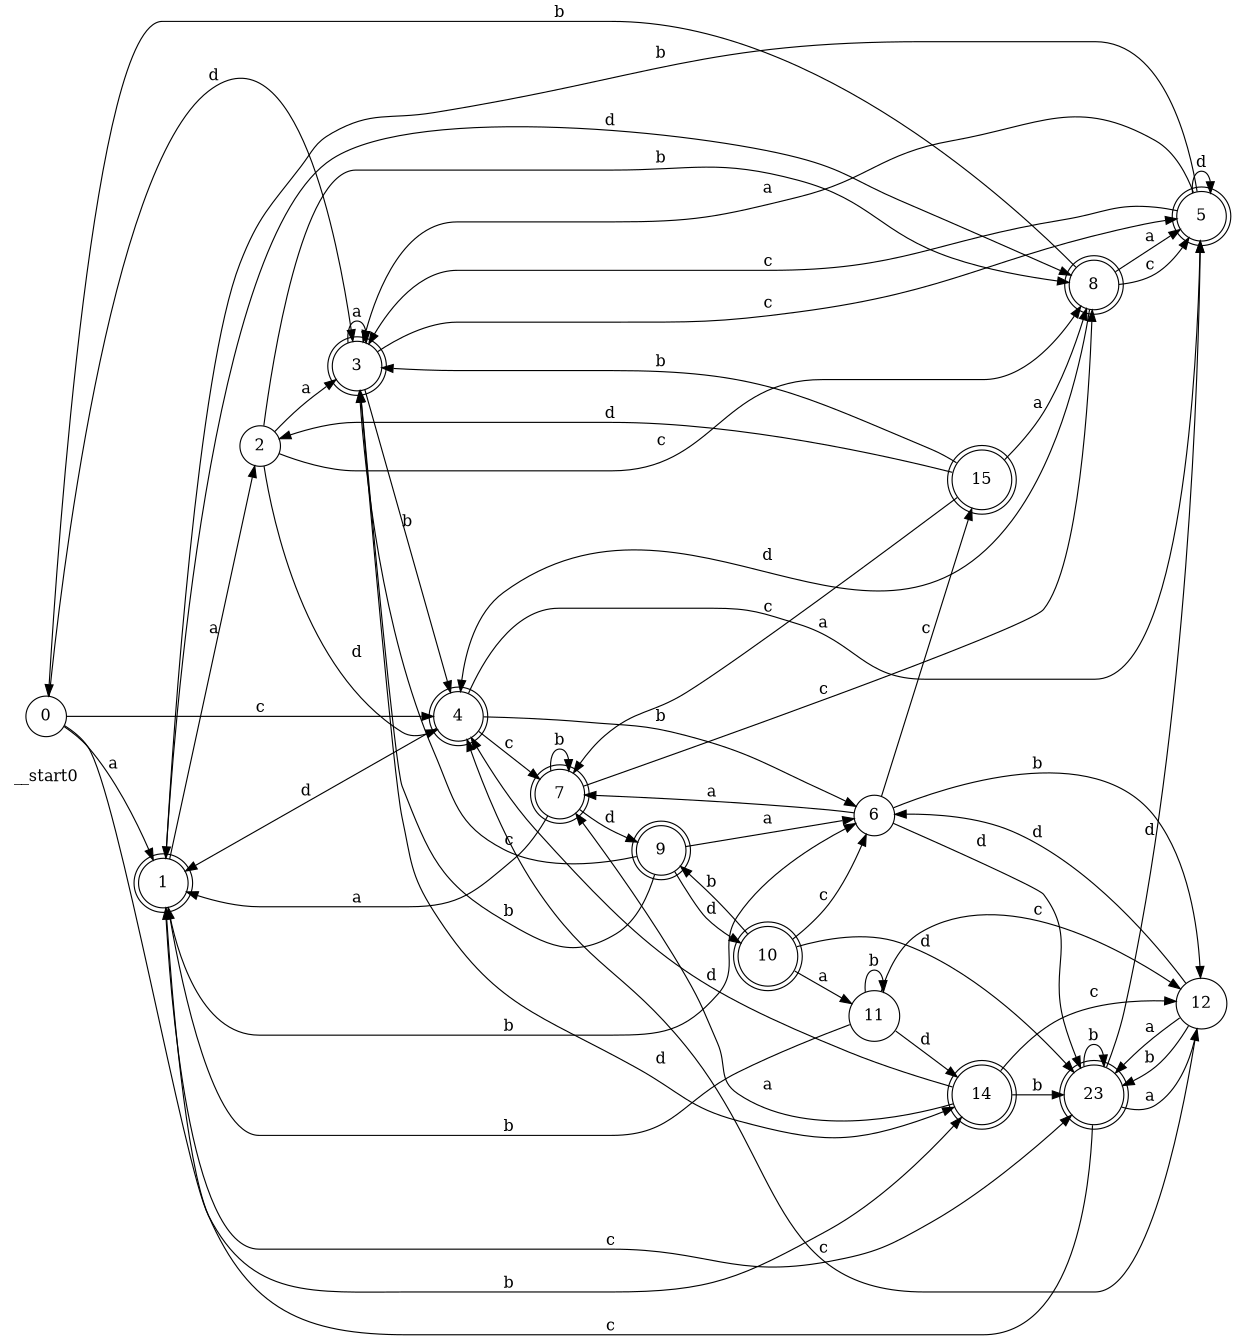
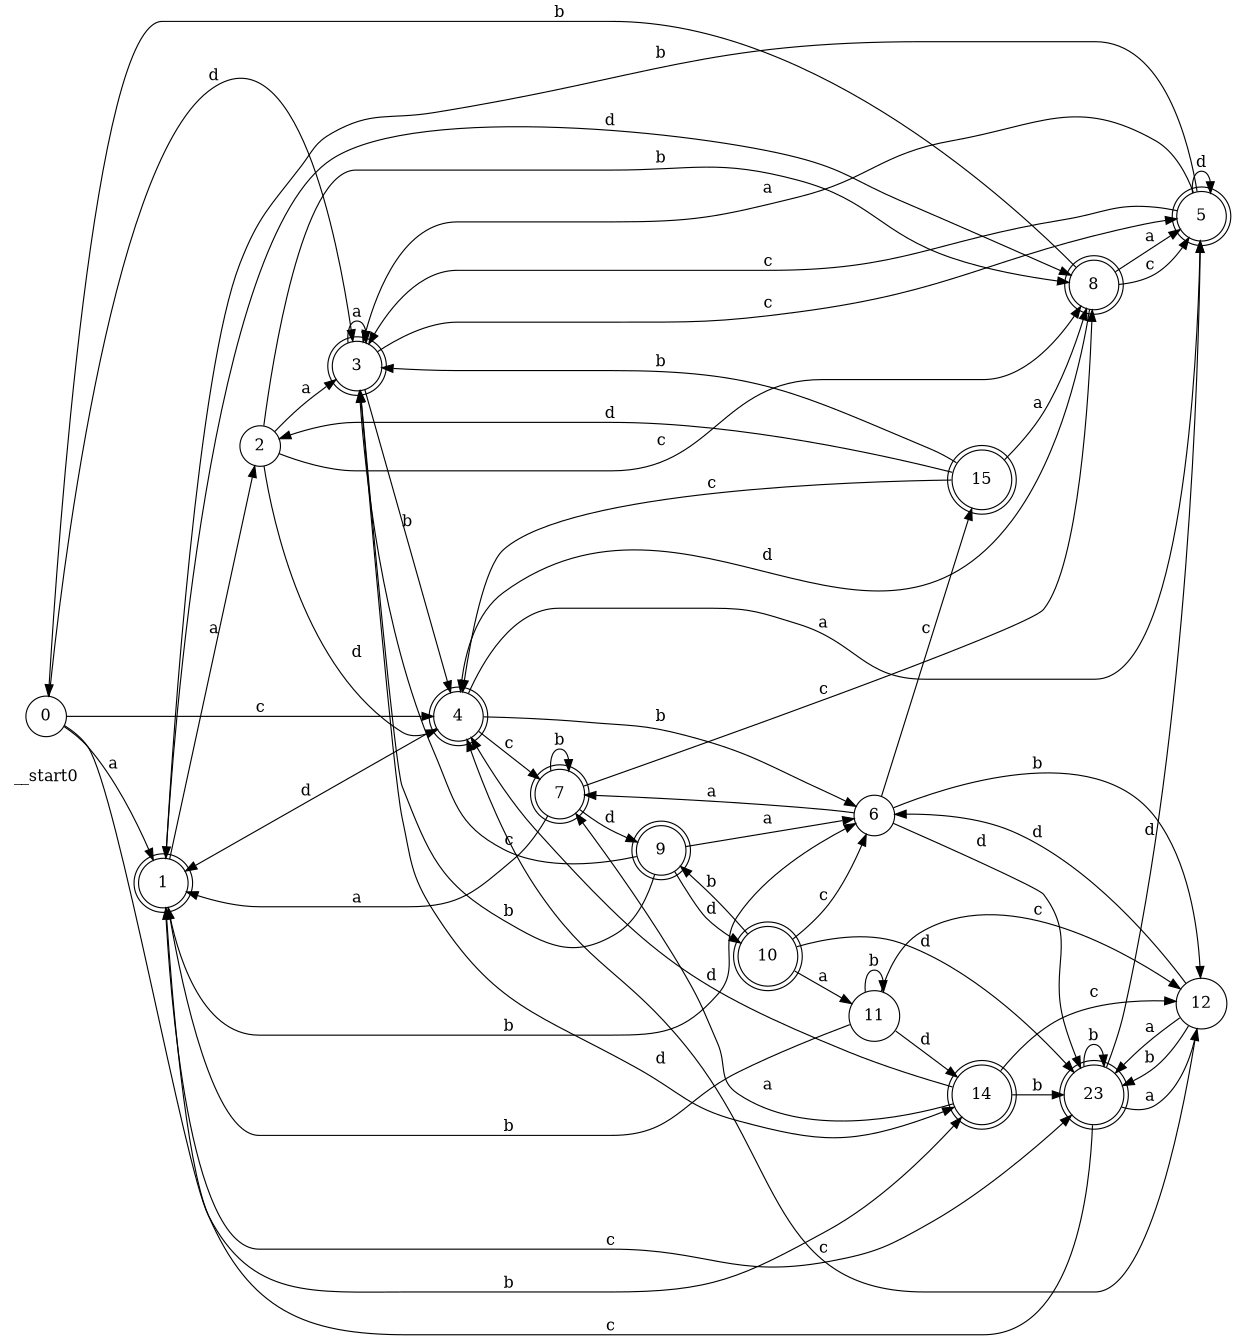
(770, 635) -> (655, 501)
